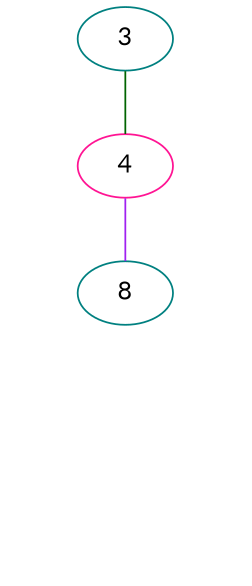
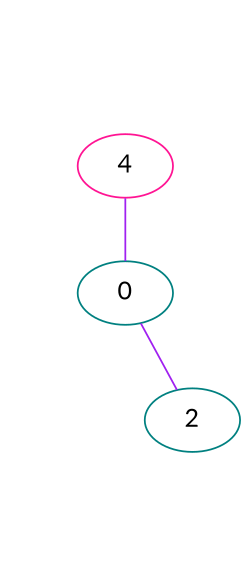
(125, 39) -> none
(125, 293) -> (125, 293)
none -> (192, 420)
